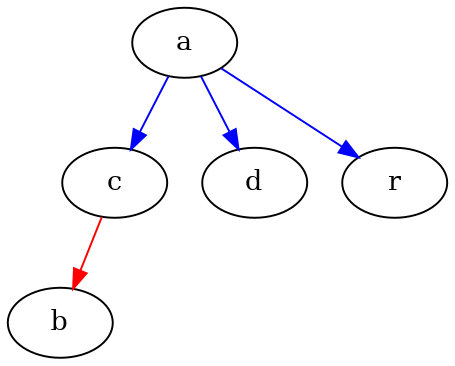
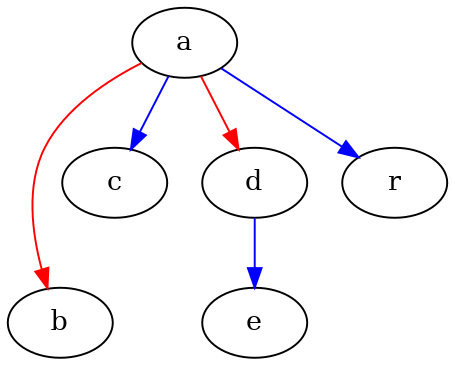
(215, 104) -> (215, 104)
(91, 244) -> (46, 145)
none -> (255, 323)
